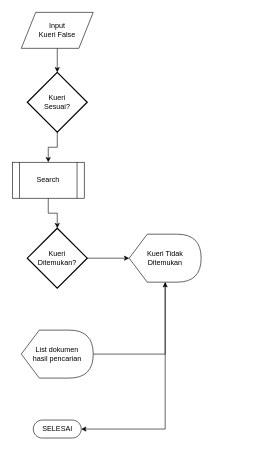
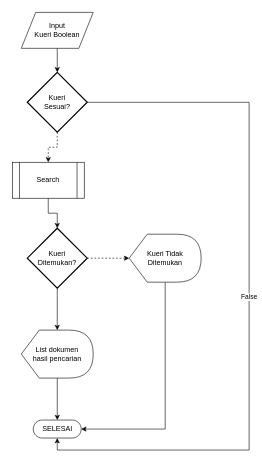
(57, 30) -> (57, 30)
(55, 147) -> (55, 147)
(105, 258) -> (105, 258)
none -> (57, 324)
(128, 354) -> (57, 414)
none -> (57, 447)
